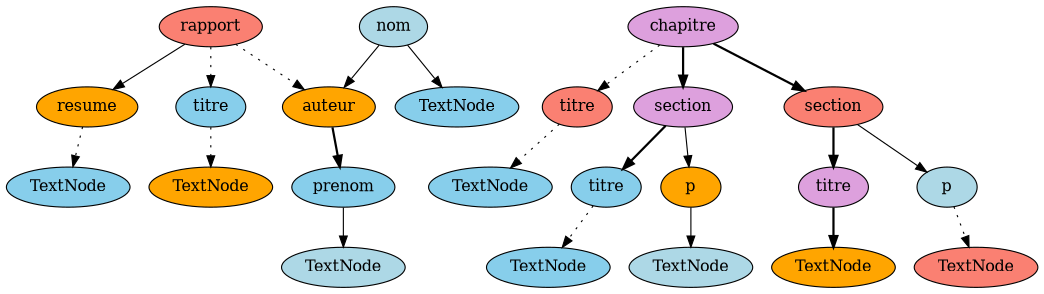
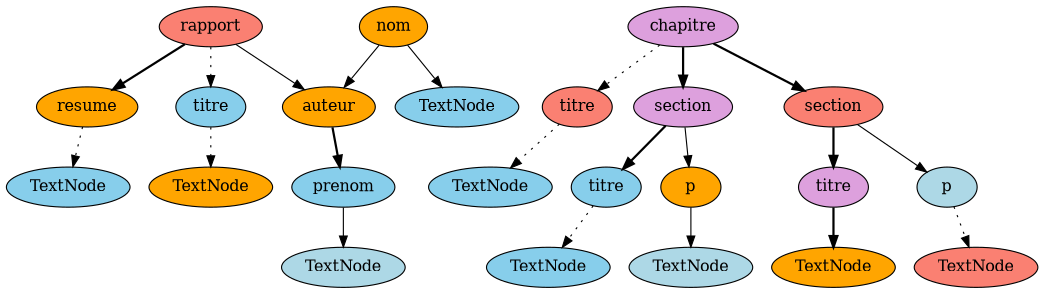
(393, 27) -> (393, 27)
(154, 64) -> (154, 64)
(265, 64) -> (265, 64)
